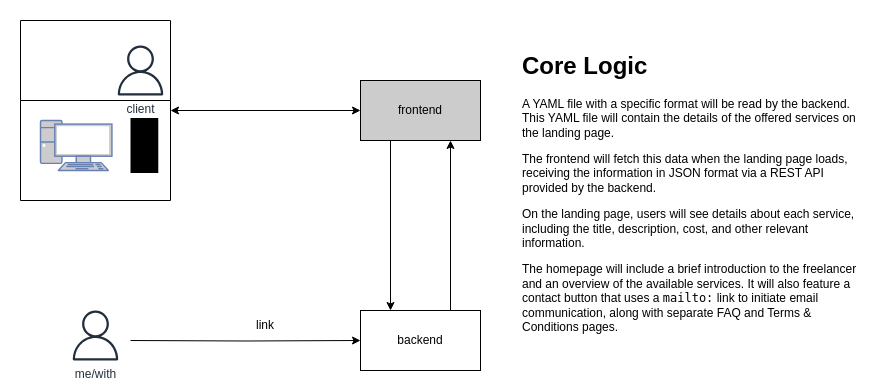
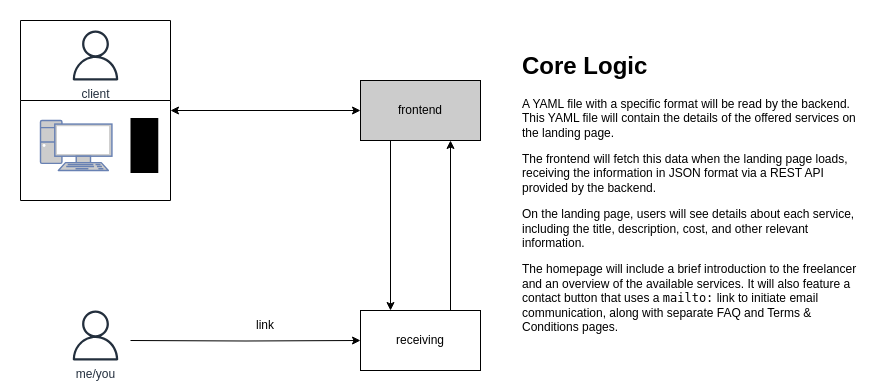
(141, 71) -> (96, 56)
(421, 341) -> (421, 341)
(96, 375) -> (96, 375)
